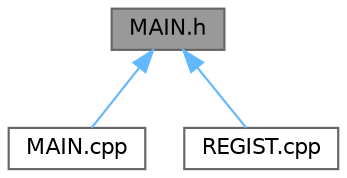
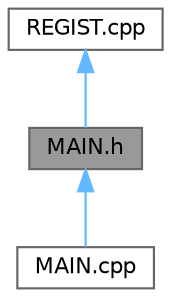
(222, 98) -> (86, 100)
